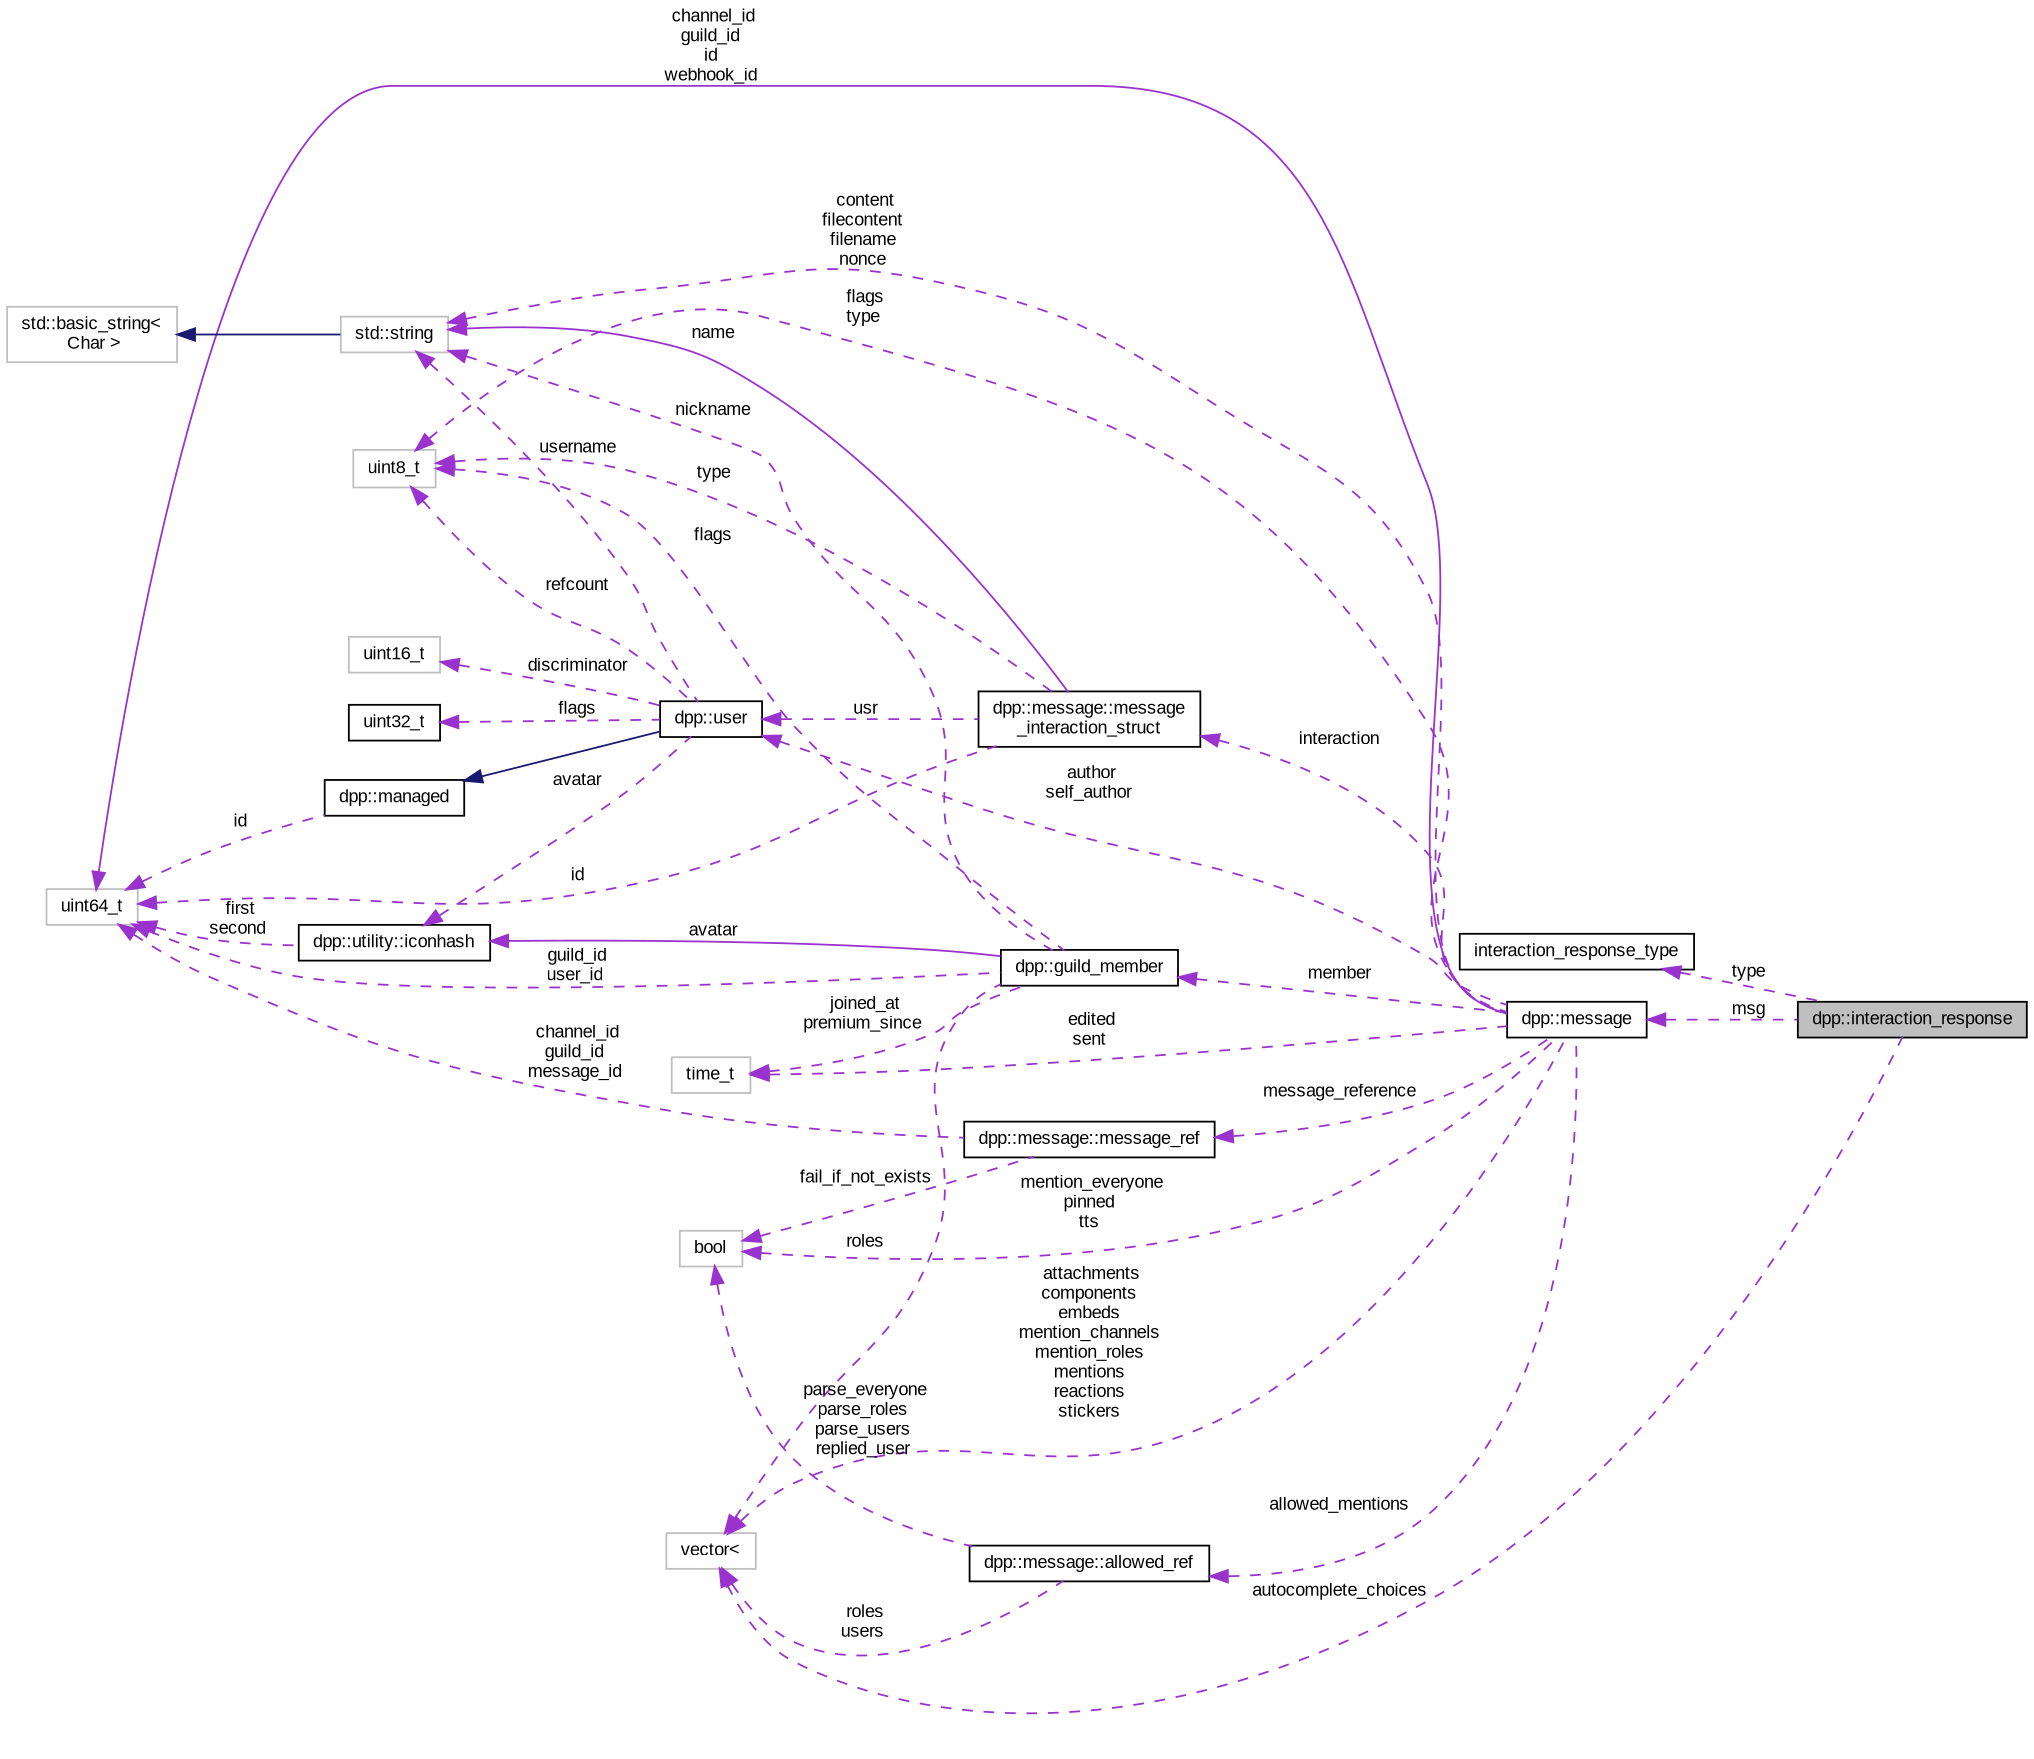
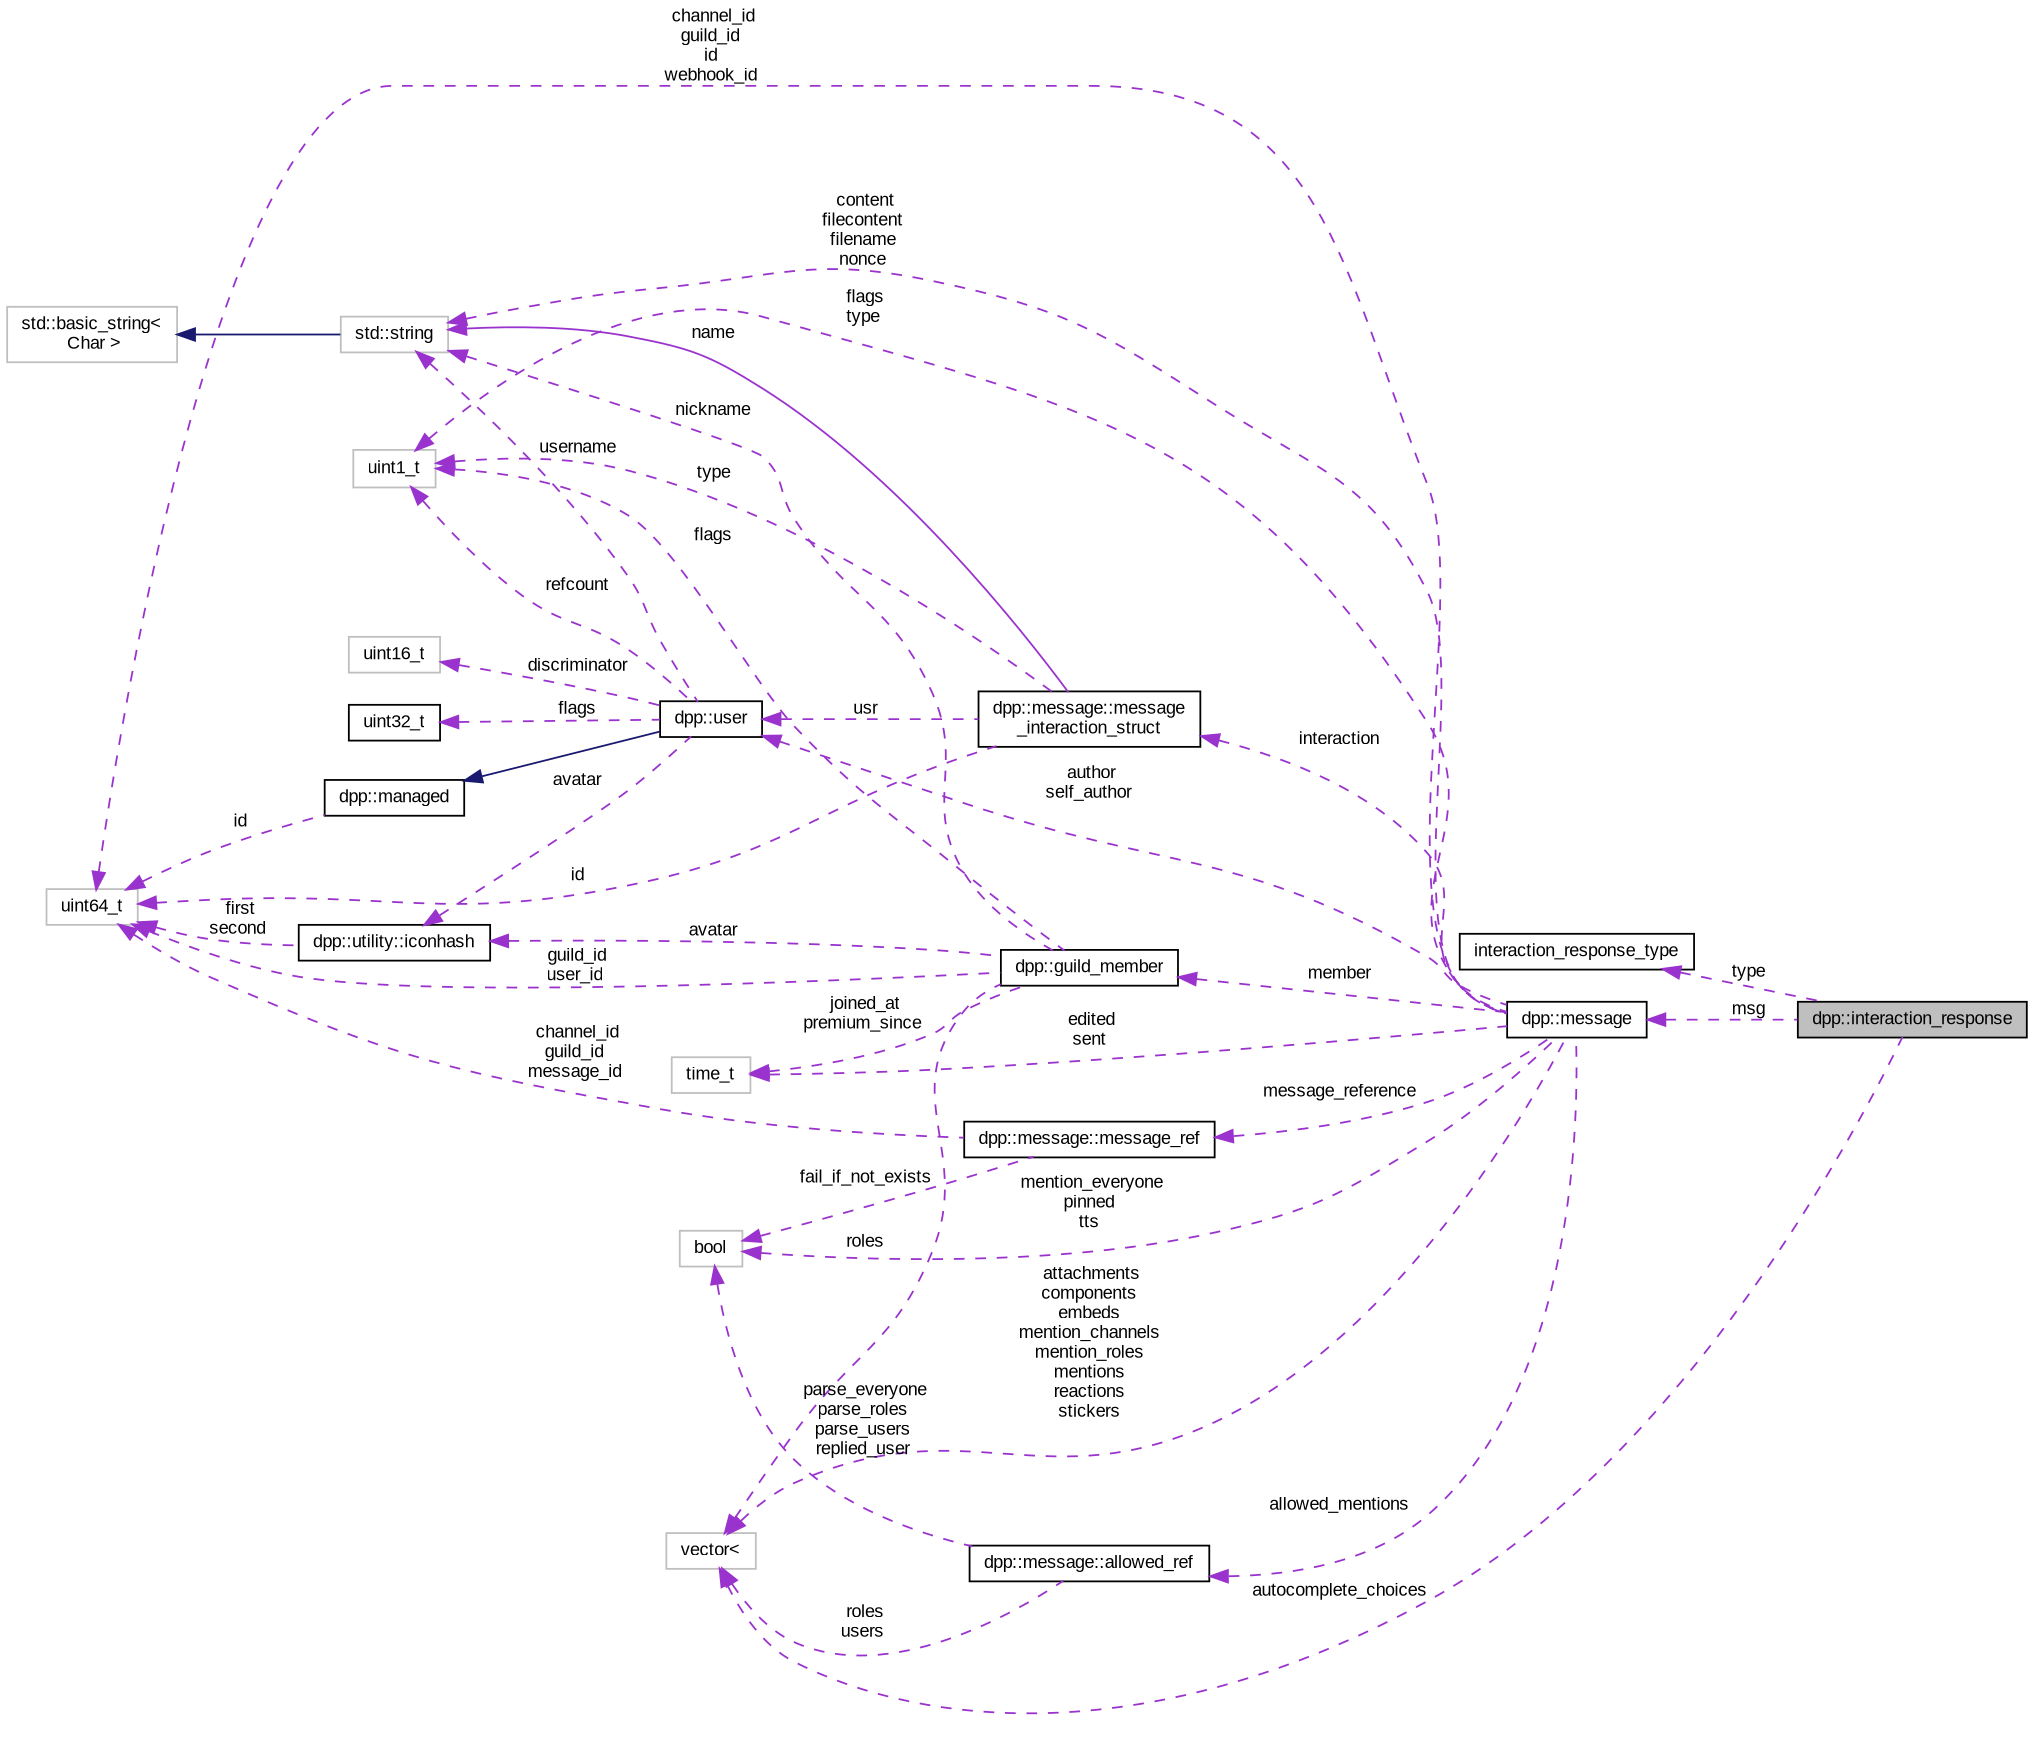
(873, 86) -> (873, 86)
(394, 469) -> (394, 469)
(755, 943) -> (755, 943)
